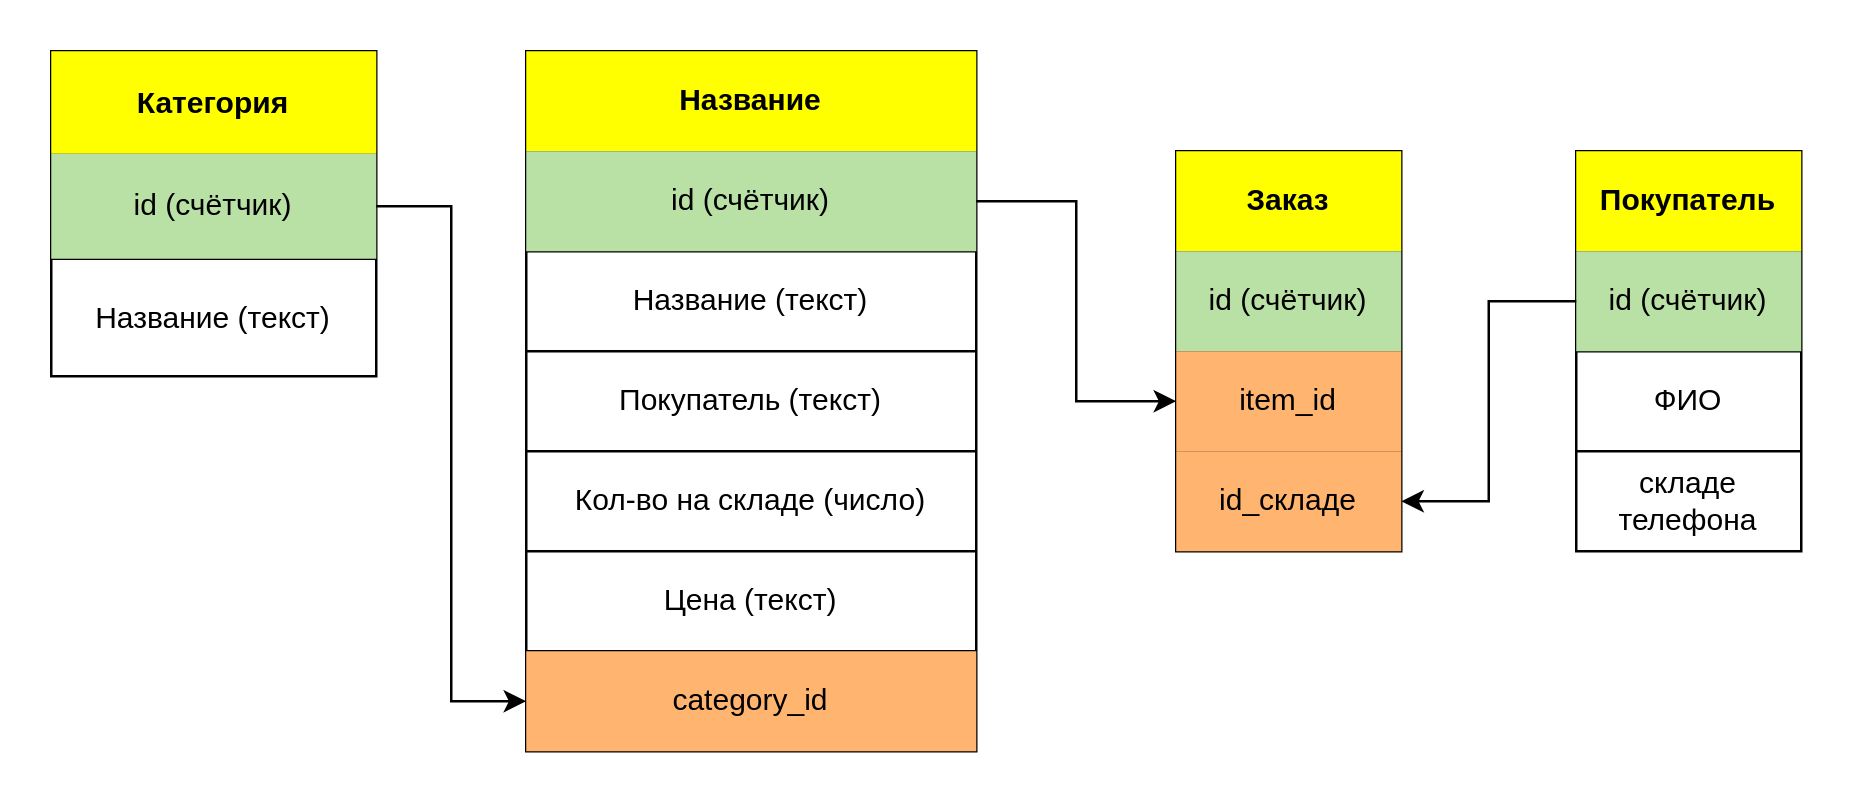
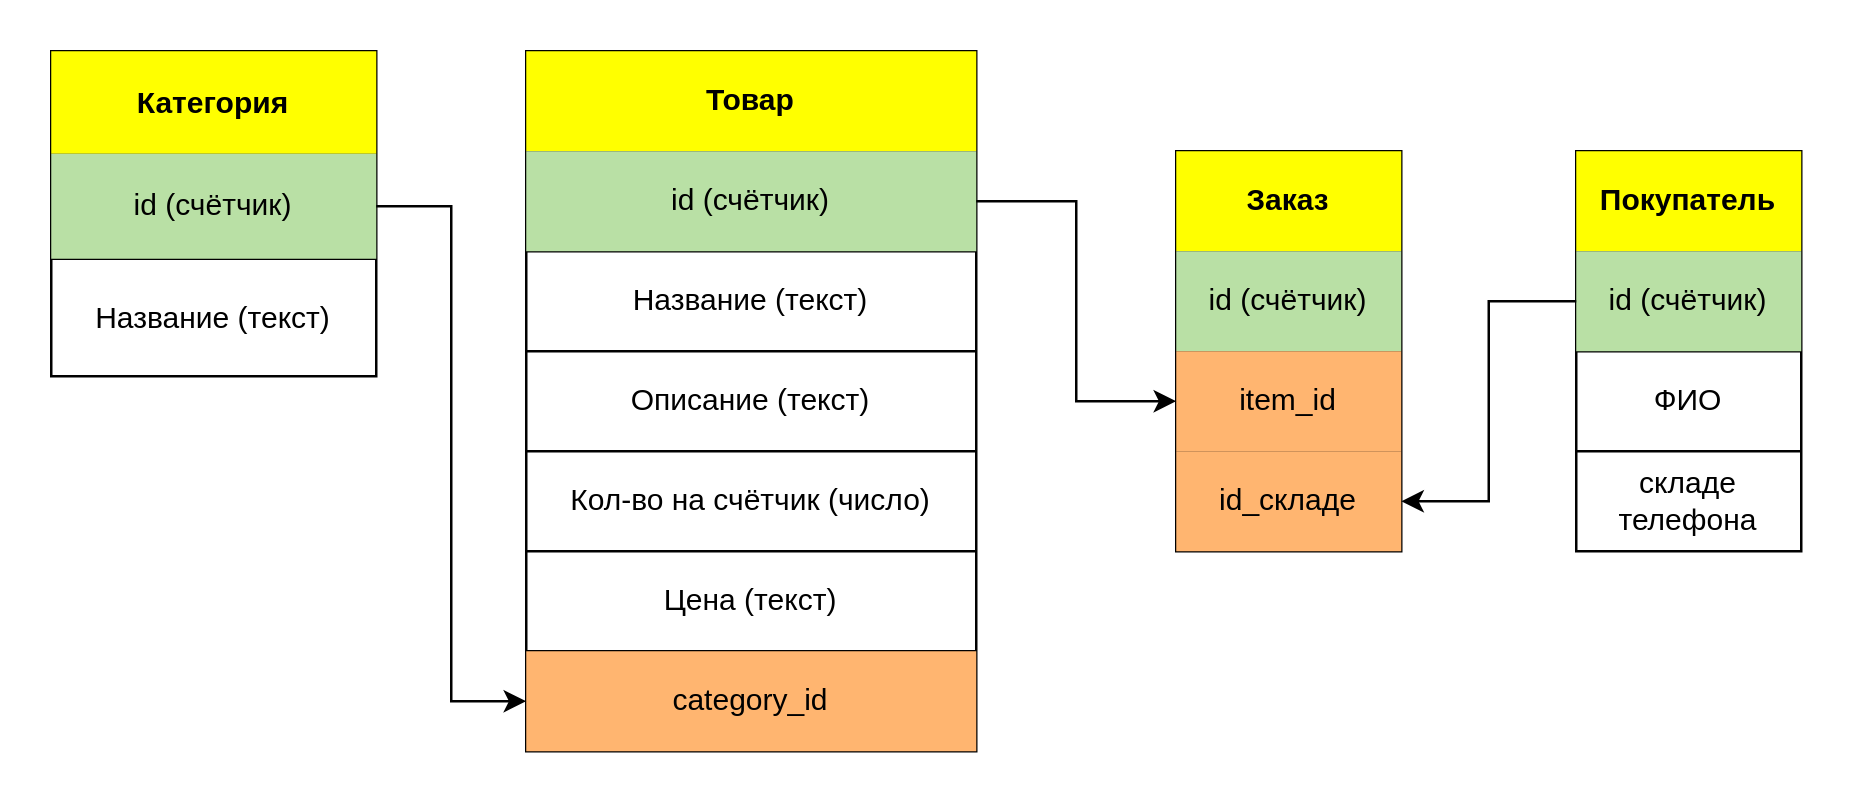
(751, 101) -> (751, 101)
(751, 401) -> (751, 401)
(751, 501) -> (751, 501)
